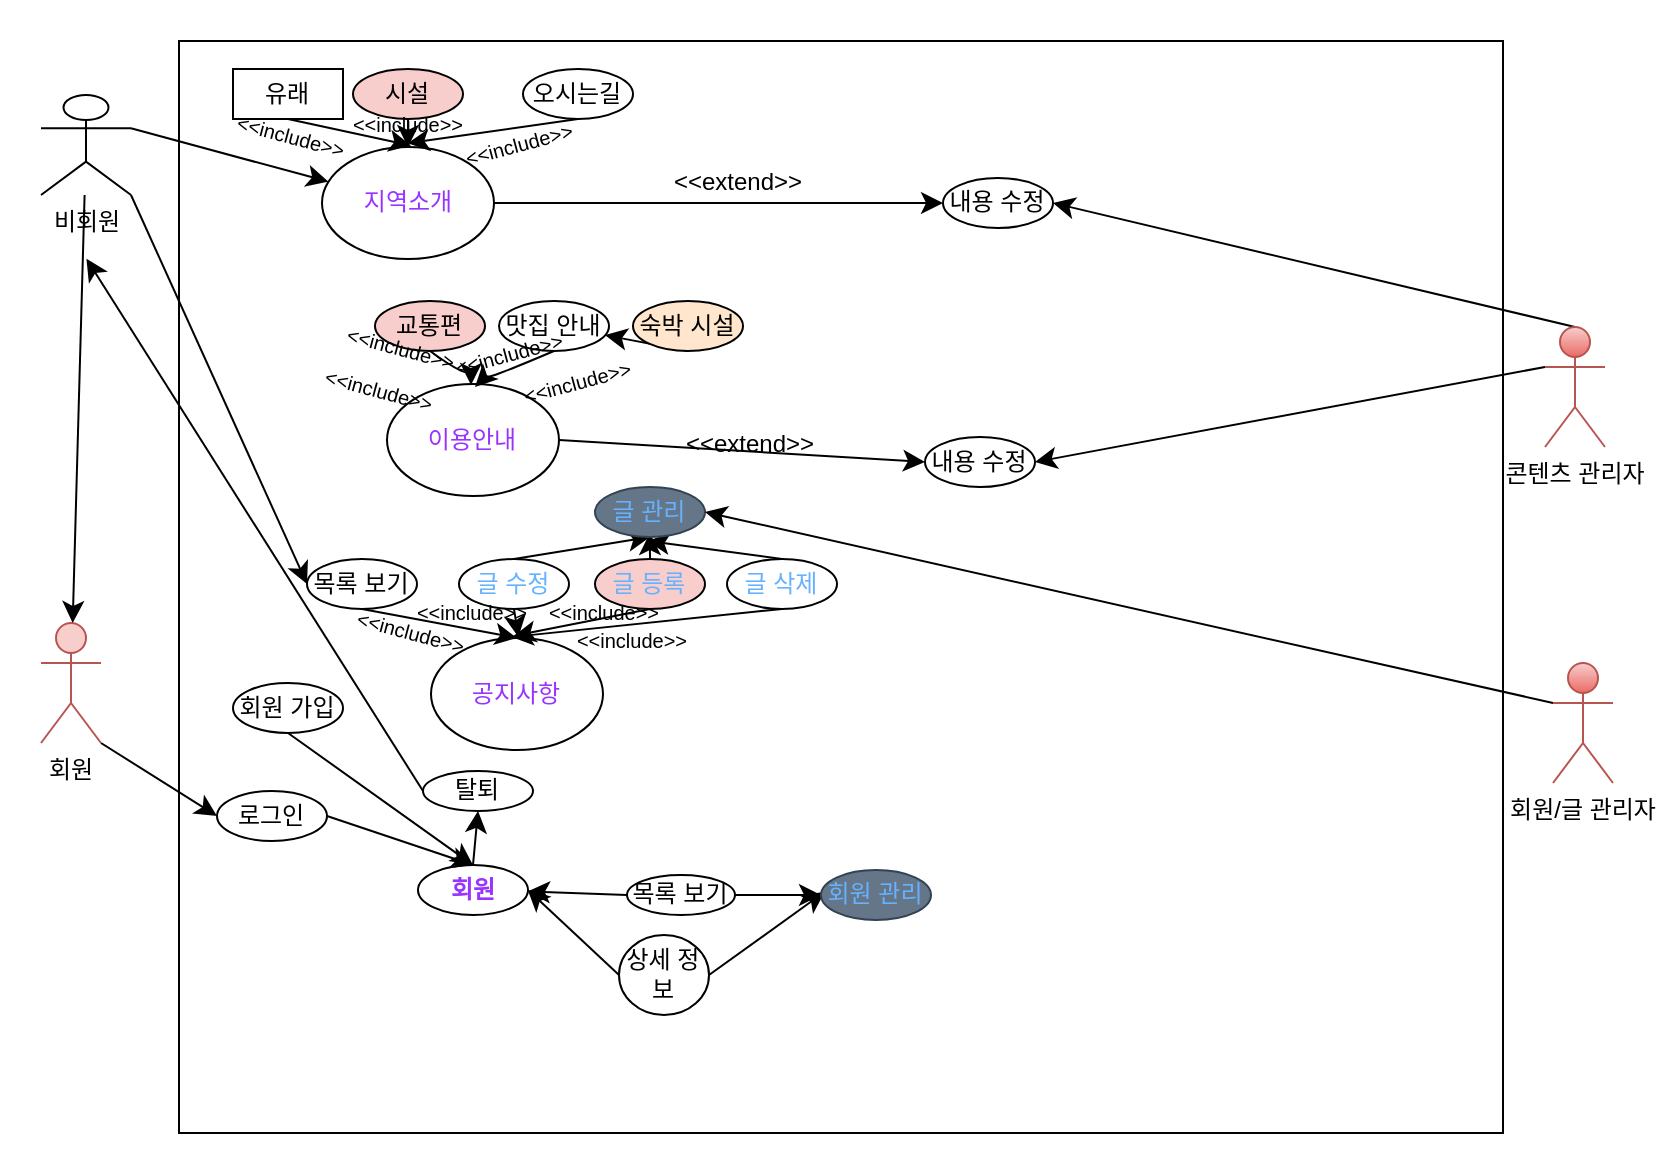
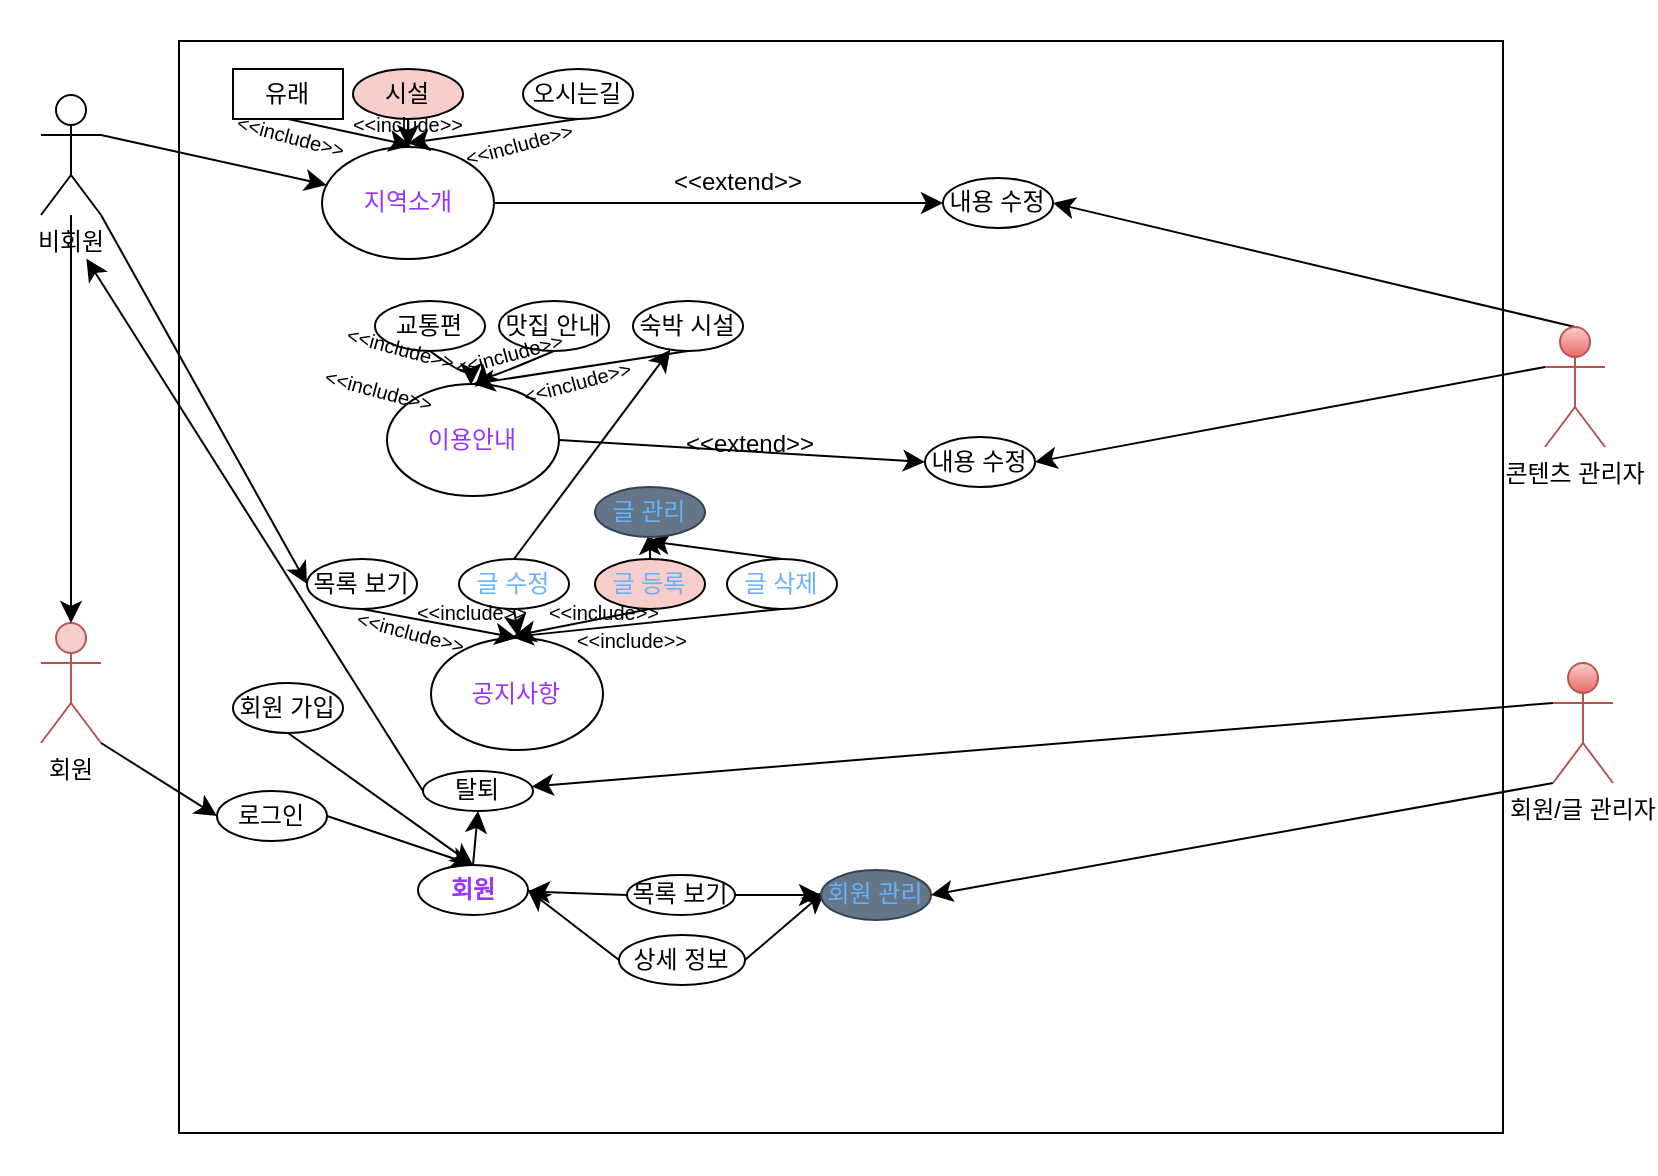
(86, 145) -> (71, 155)
(430, 326) -> (430, 326)
(688, 326) -> (688, 326)
(634, 341) -> (587, 366)
(575, 549) -> (587, 461)
(1134, 609) -> (1049, 744)
none -> (1248, 838)
(664, 975) -> (682, 960)
